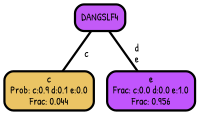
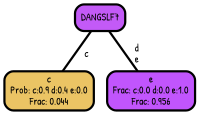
(100, 18) -> (100, 18)
(49, 91) -> (49, 91)
